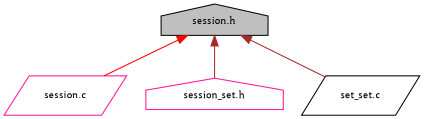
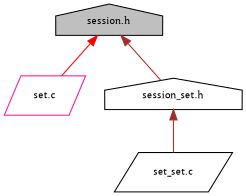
(288, 58) -> (173, 136)
(65, 96) -> (45, 96)
(215, 96) -> (173, 96)
